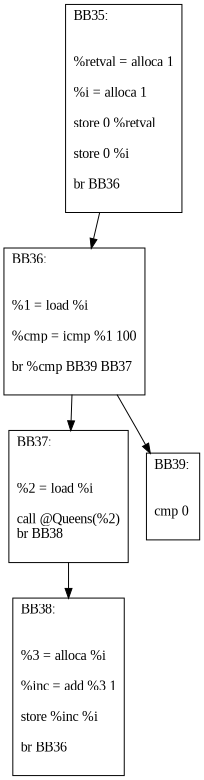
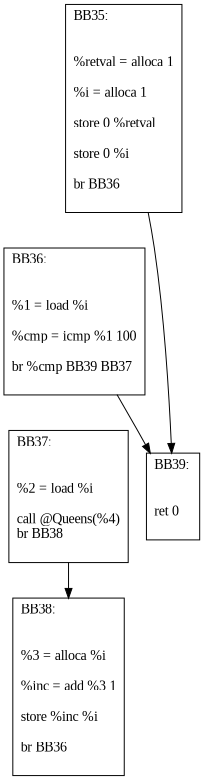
(97, 225) -> (164, 327)
(72, 408) -> none
(172, 511) -> (167, 511)
(69, 519) -> (69, 519)
